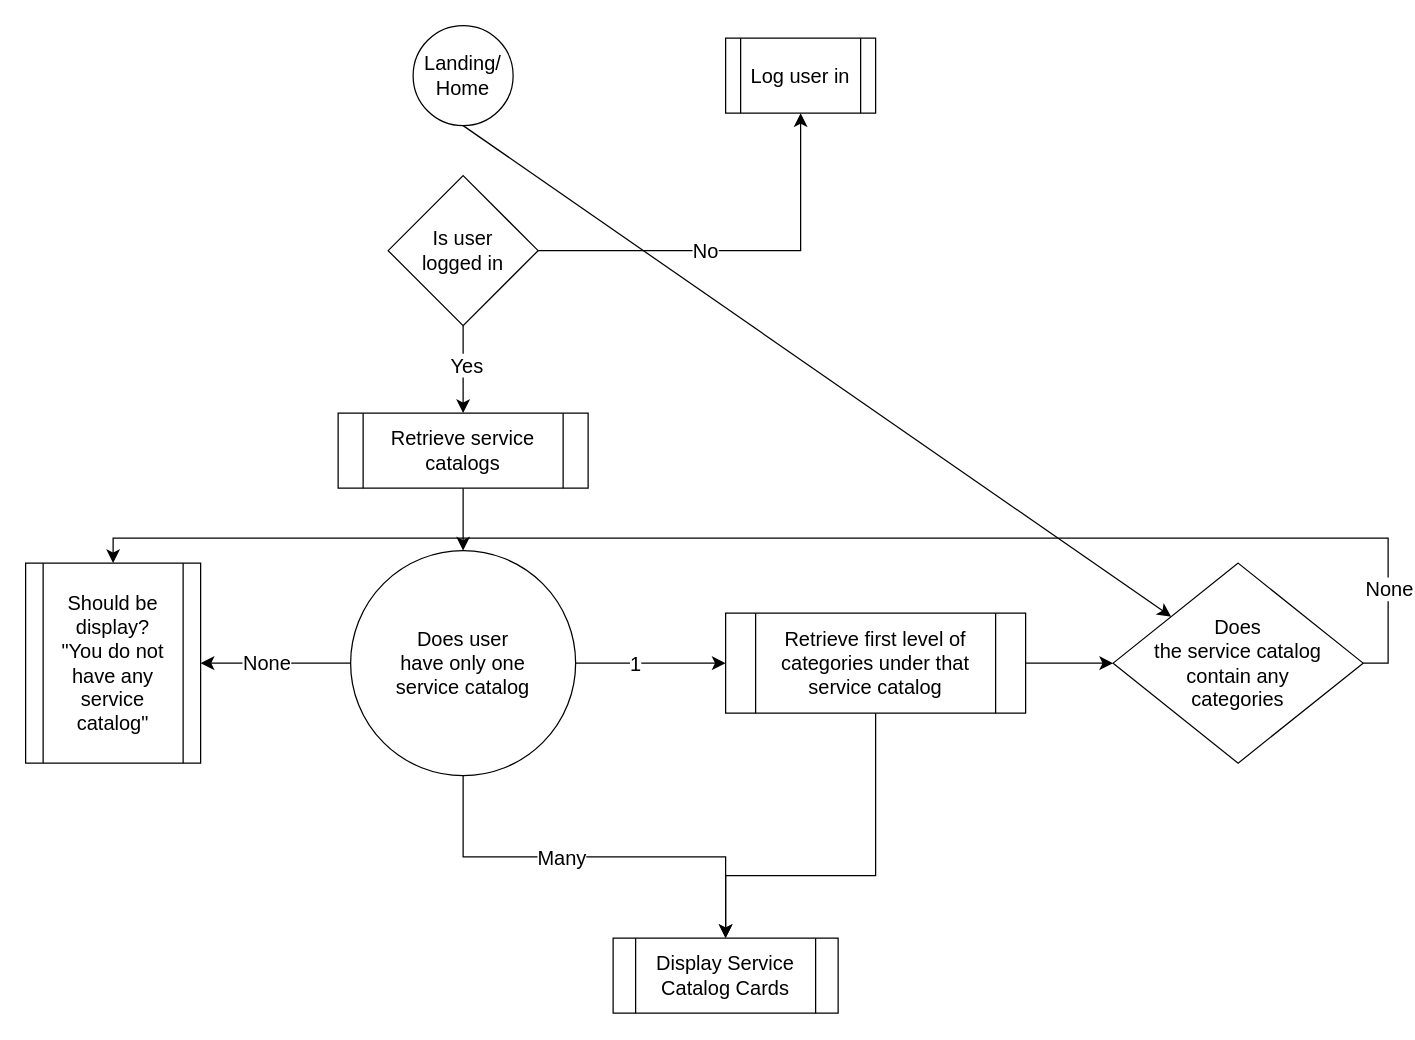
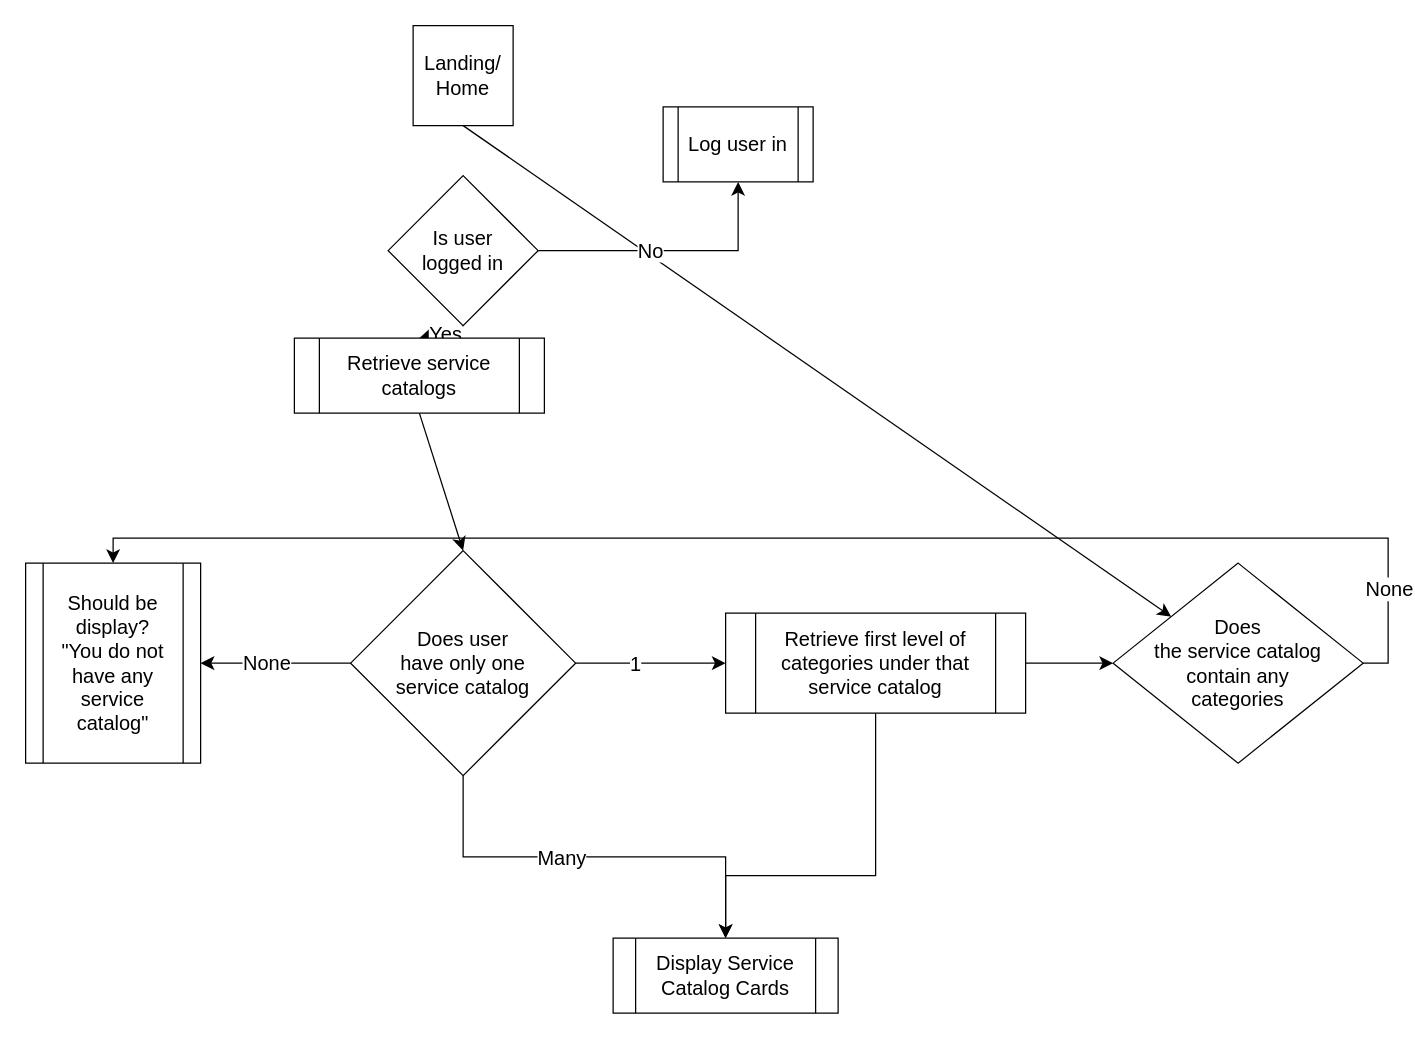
(463, 76) -> (463, 76)
(801, 76) -> (738, 144)
(463, 451) -> (419, 376)
(463, 663) -> (463, 663)
